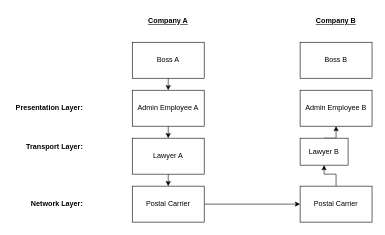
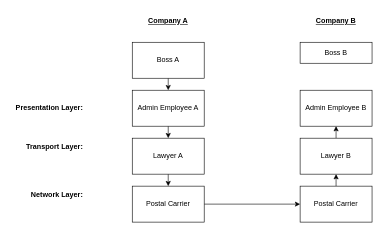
(336, 60) -> (336, 53)
(324, 152) -> (336, 156)
(48, 204) -> (48, 195)
